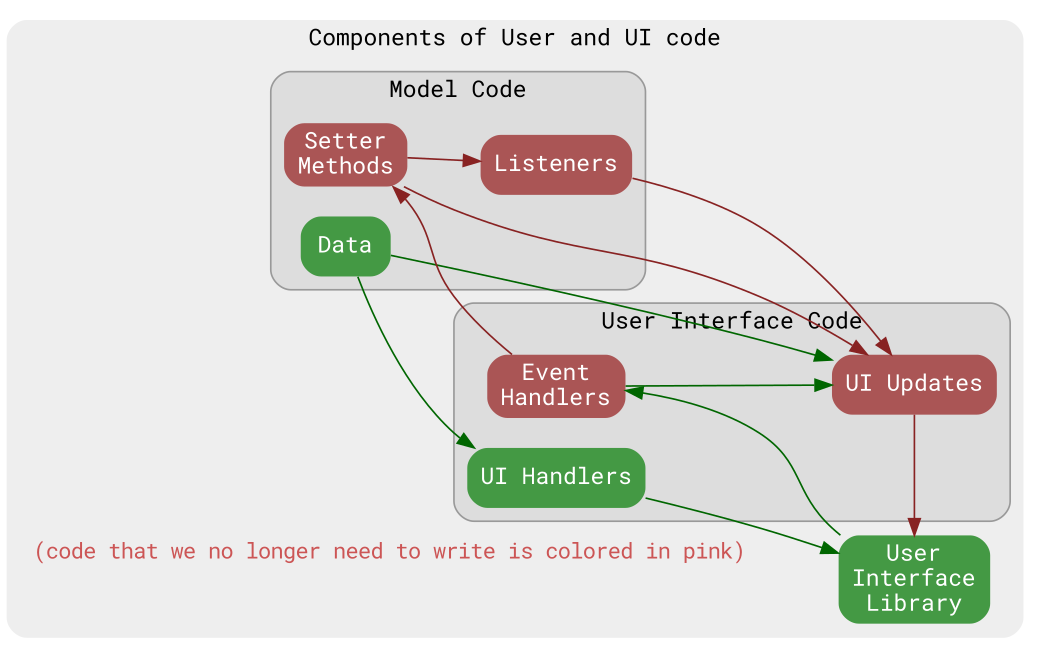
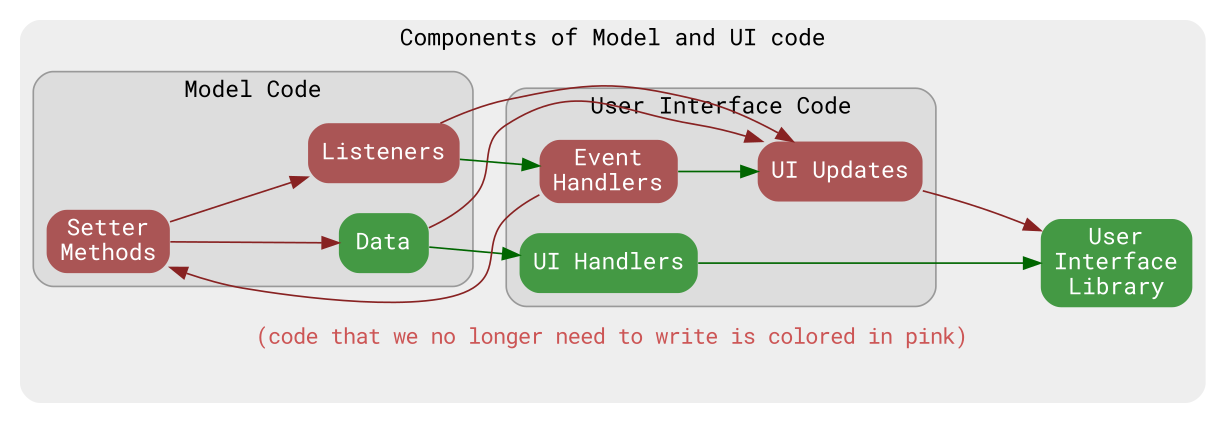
(515, 39) -> (613, 39)
(632, 257) -> (246, 242)
(657, 314) -> (557, 103)
(763, 435) -> (491, 162)
